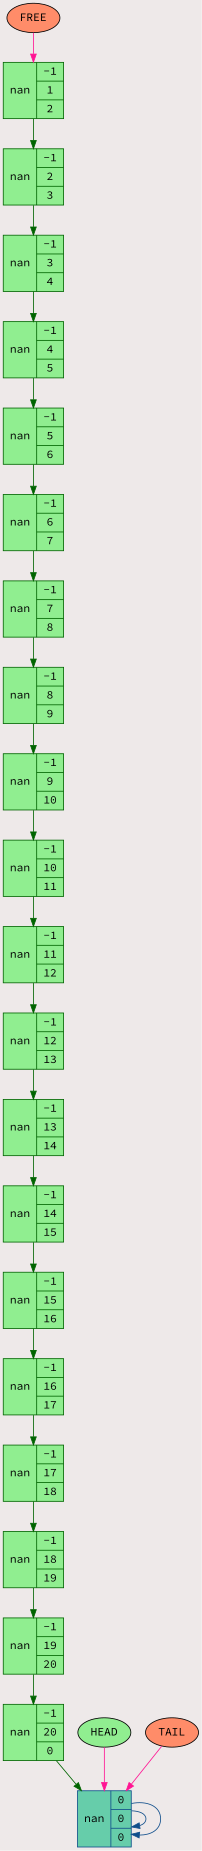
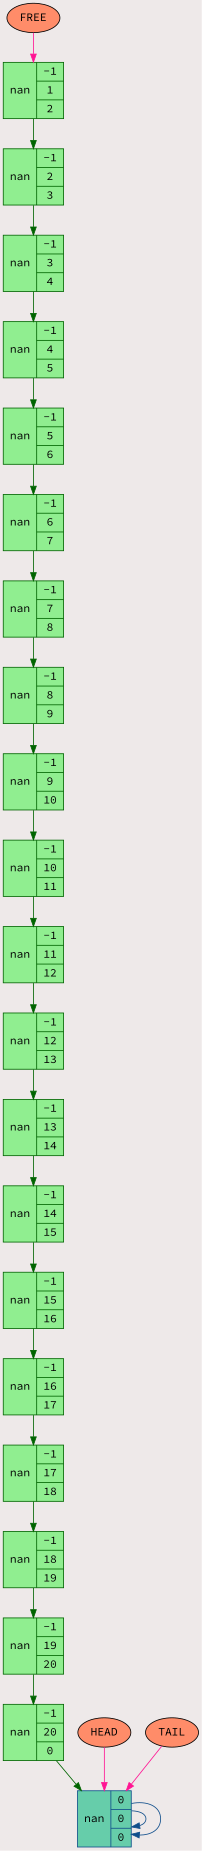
(104, 1732) -> (104, 1732)
